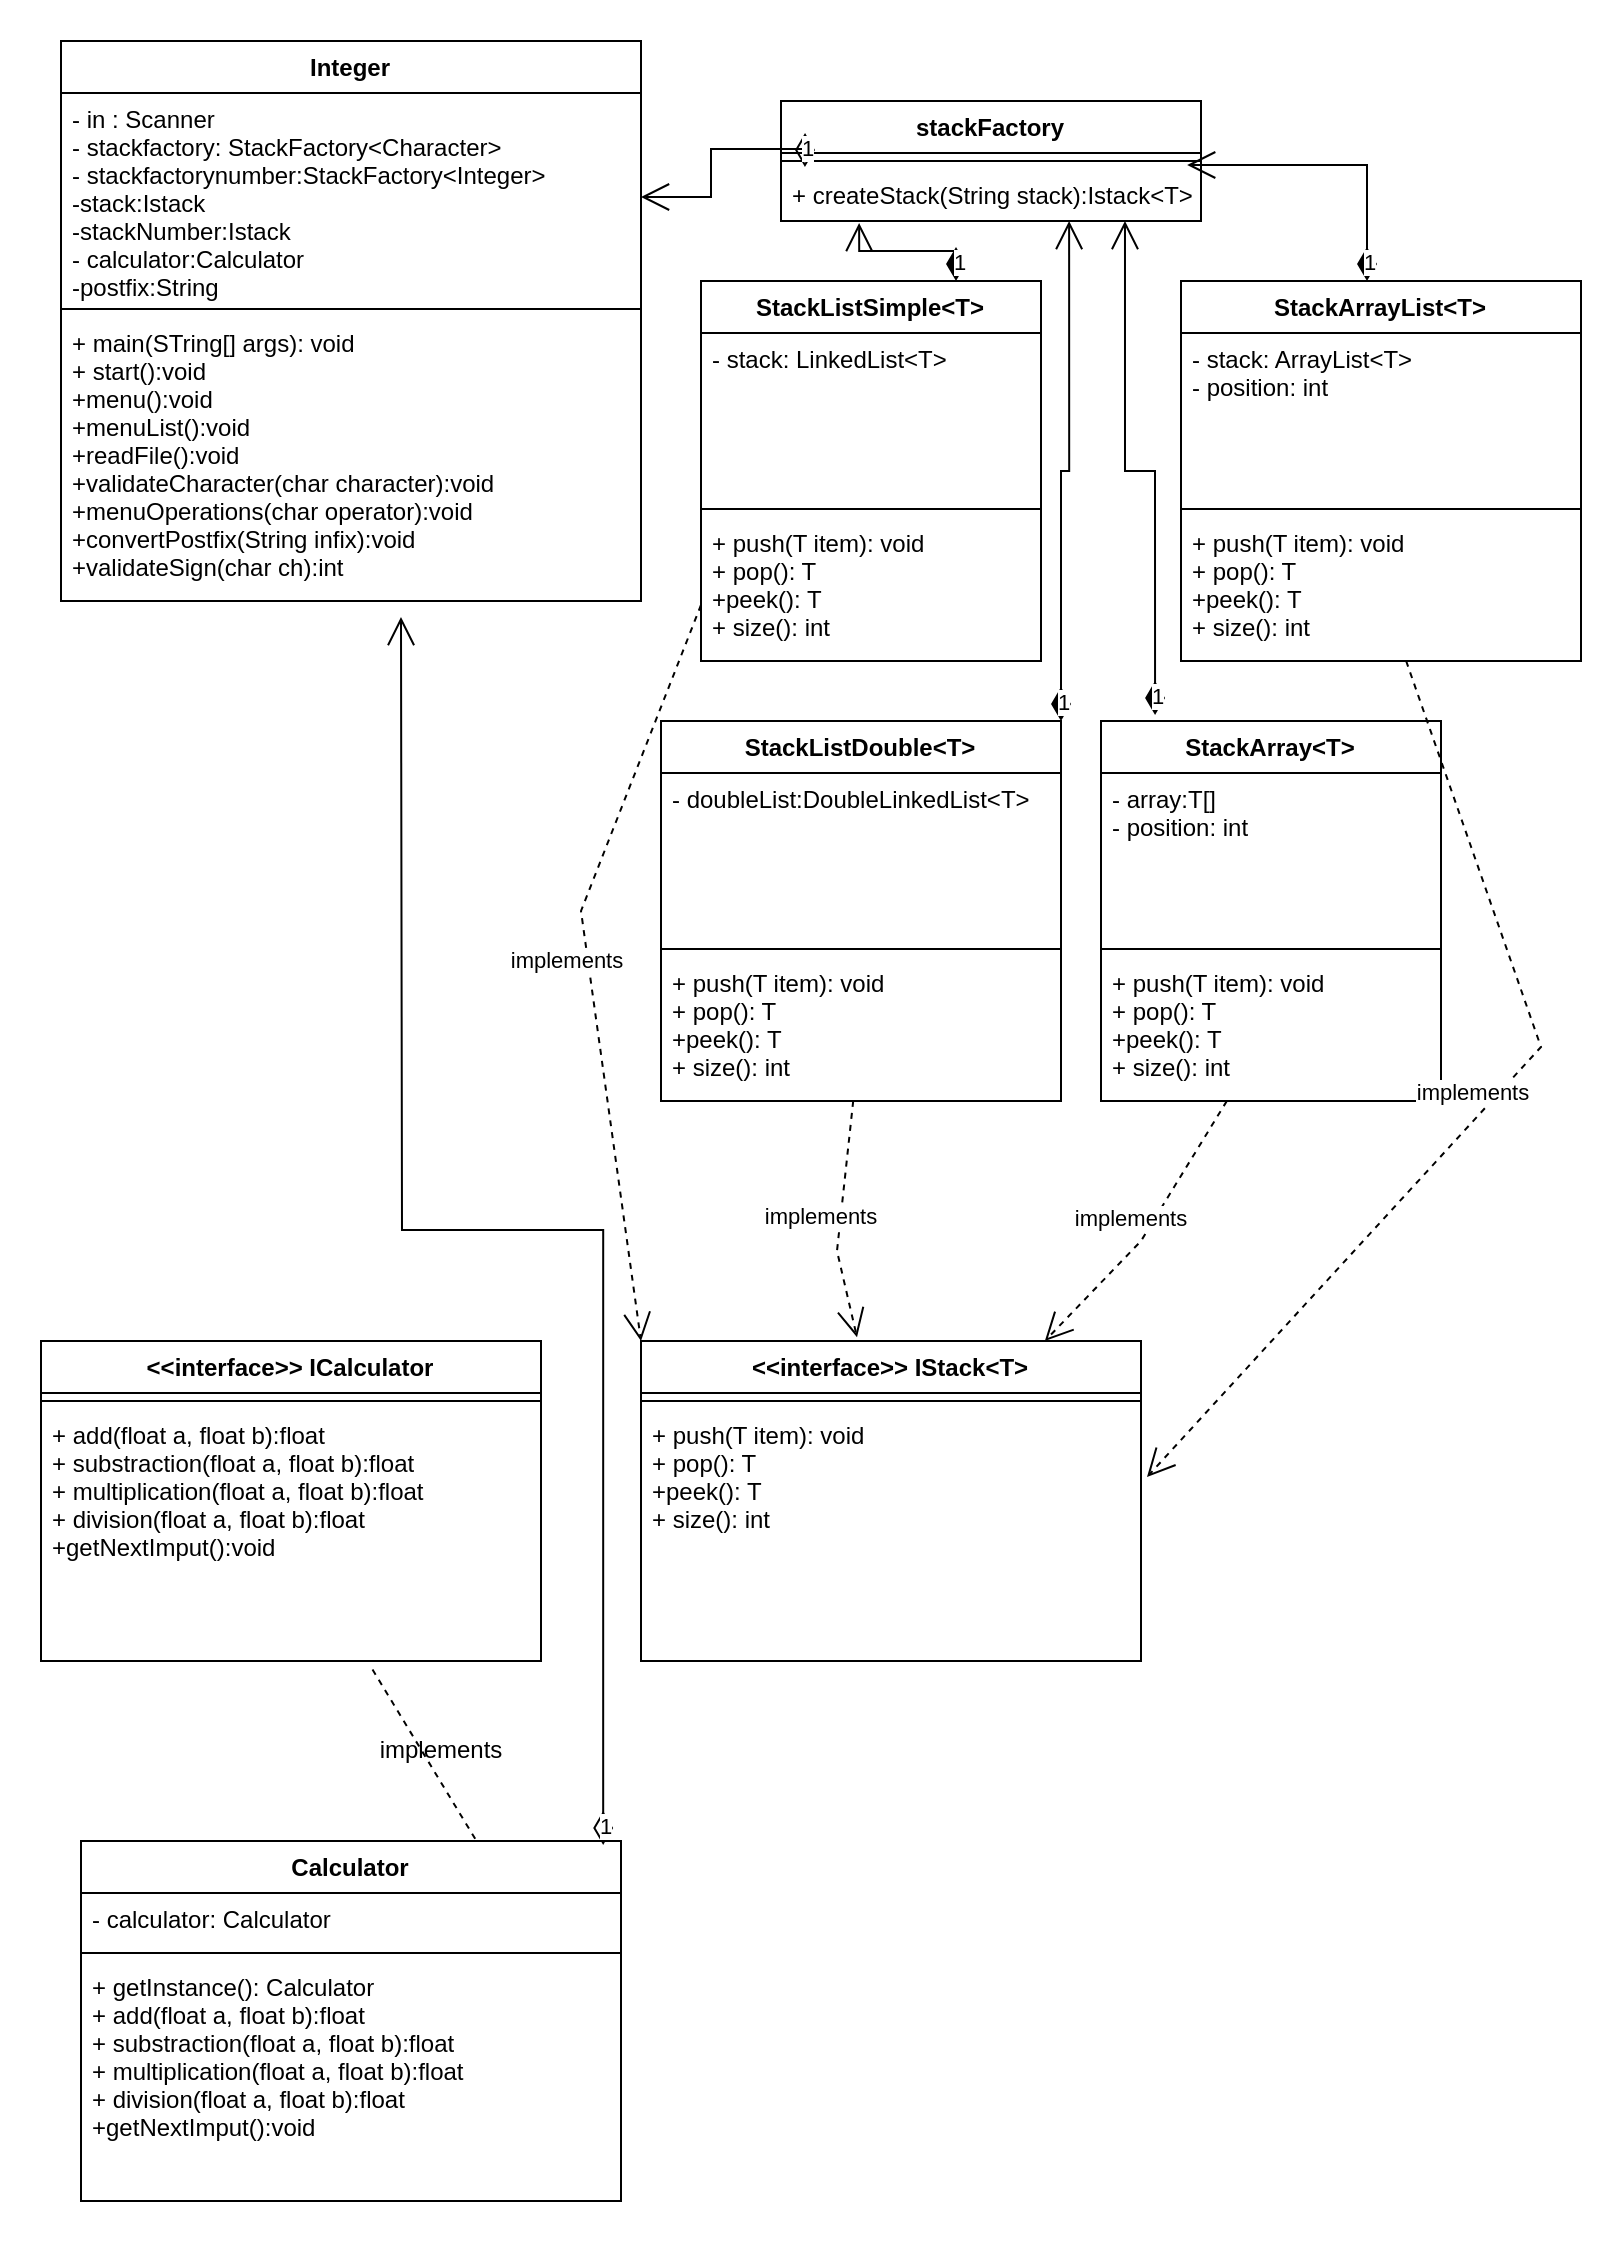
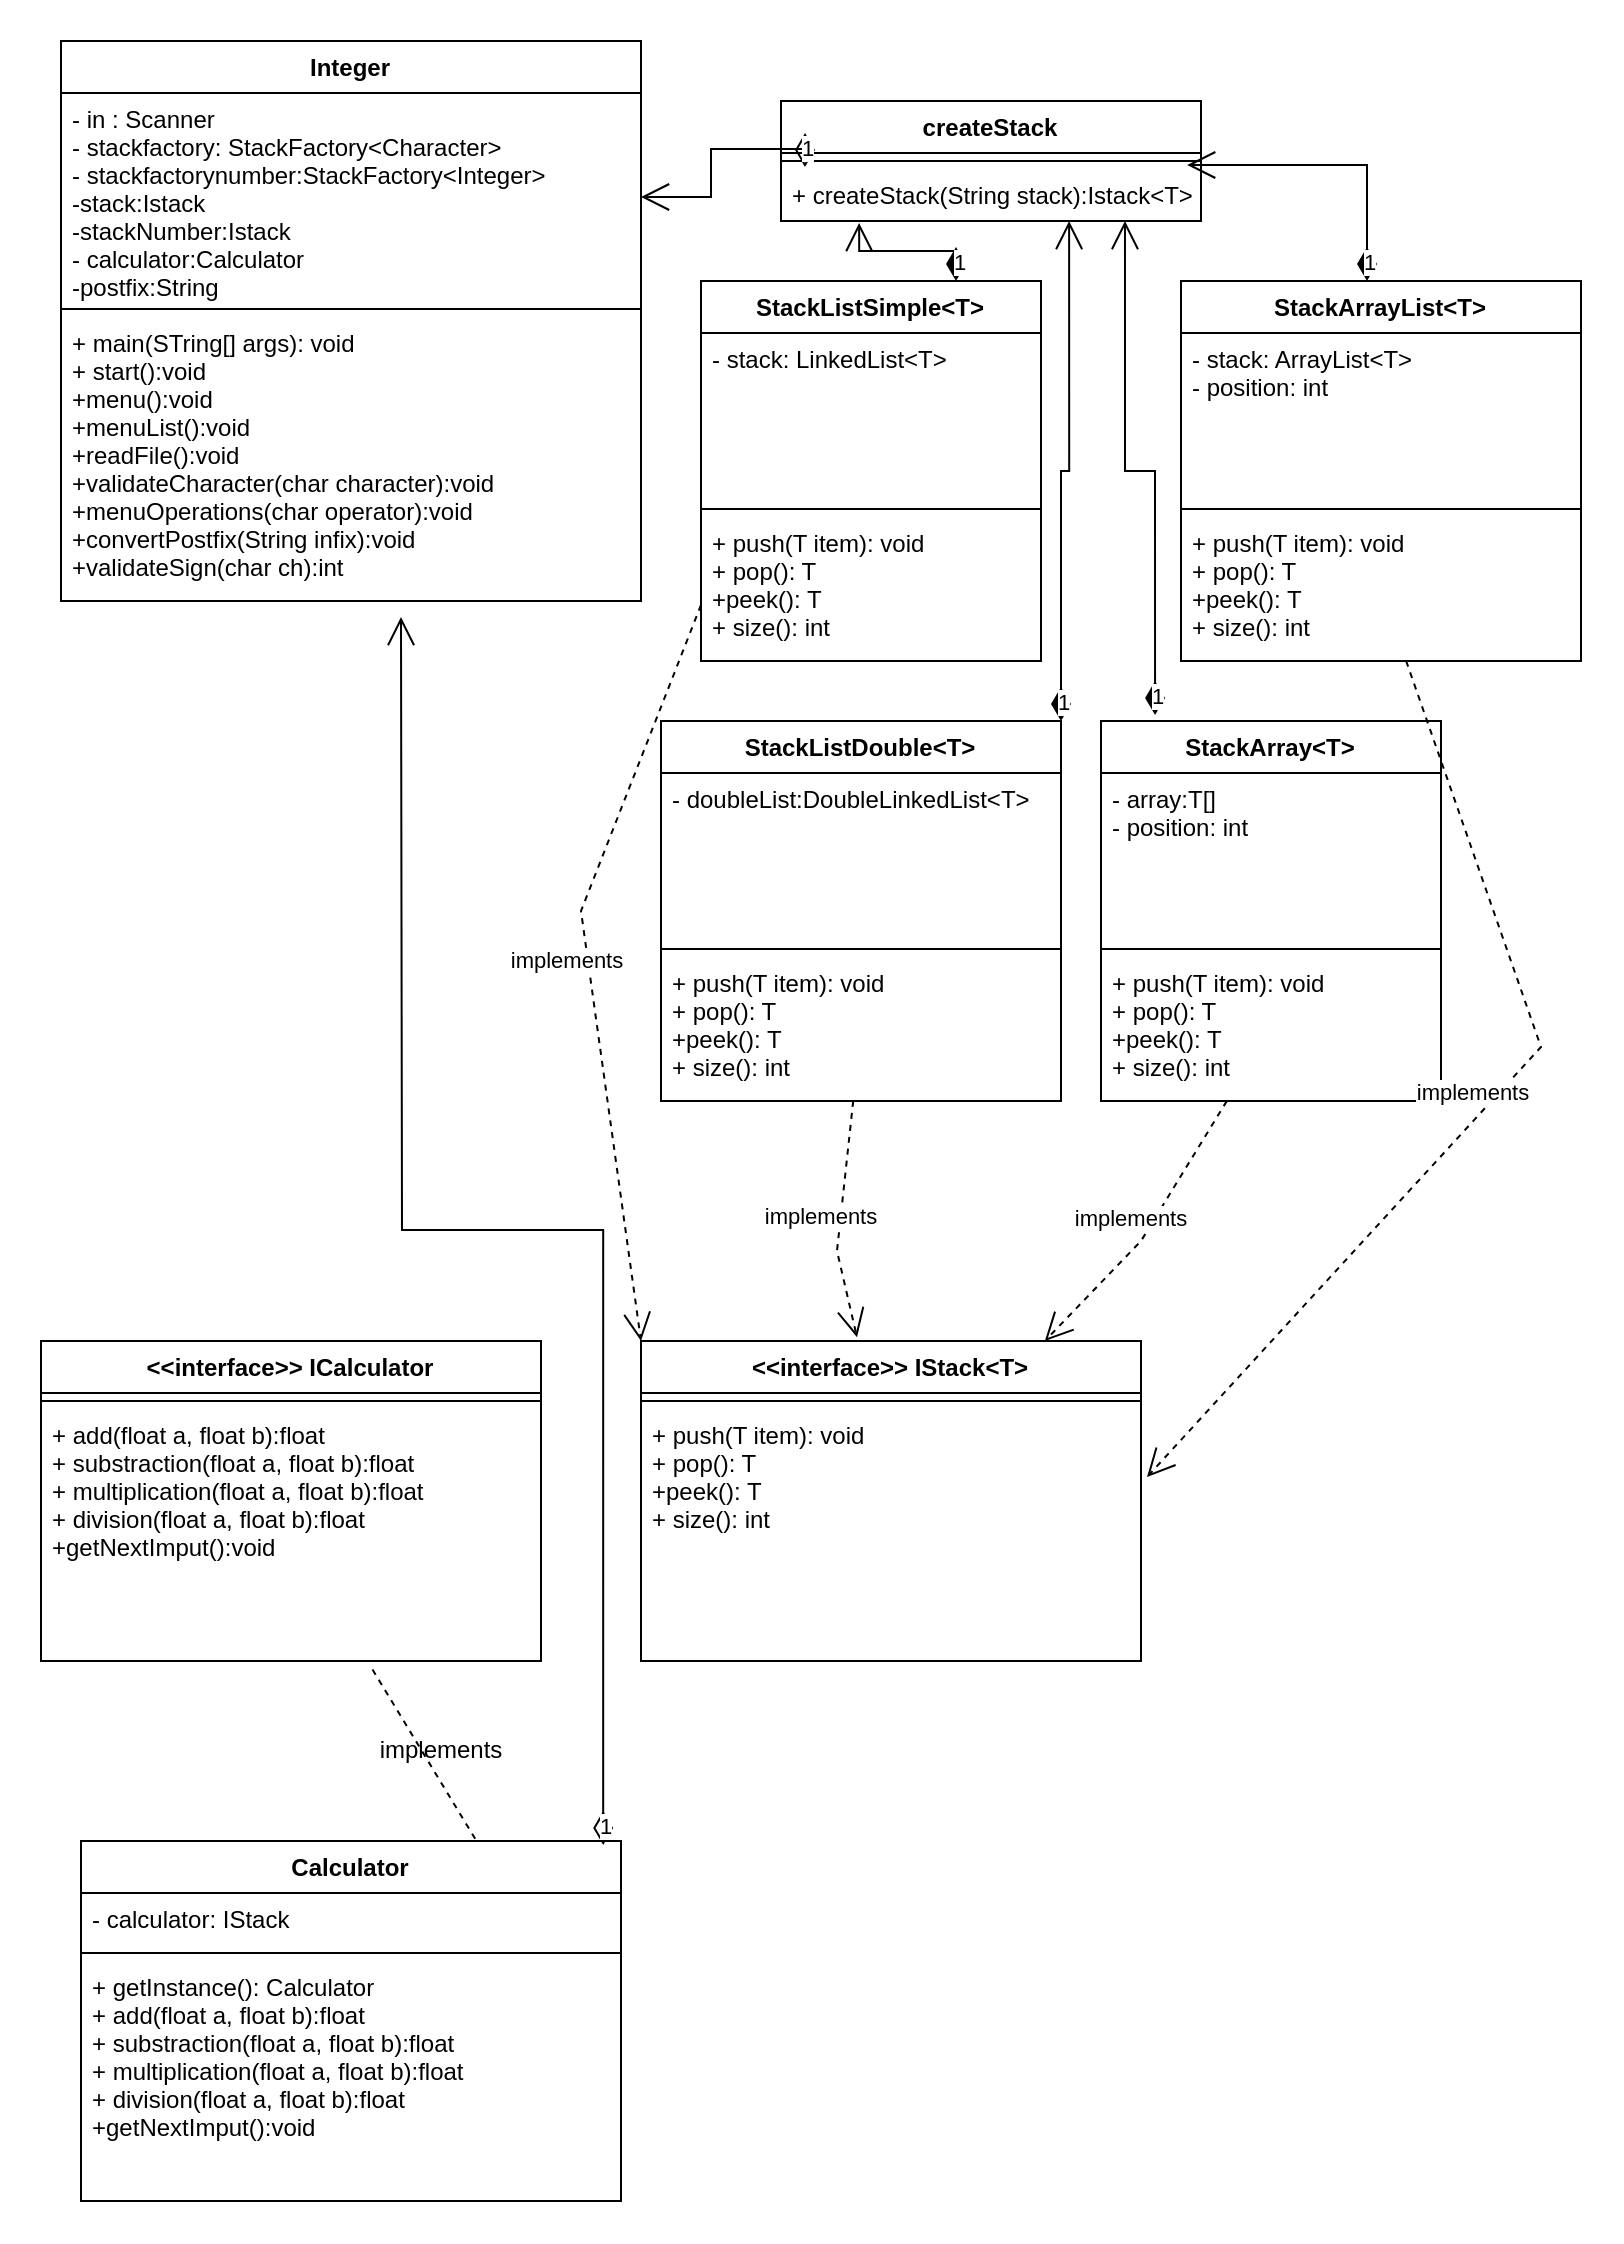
(990, 128) -> (990, 128)
(231, 1920) -> (211, 1920)
